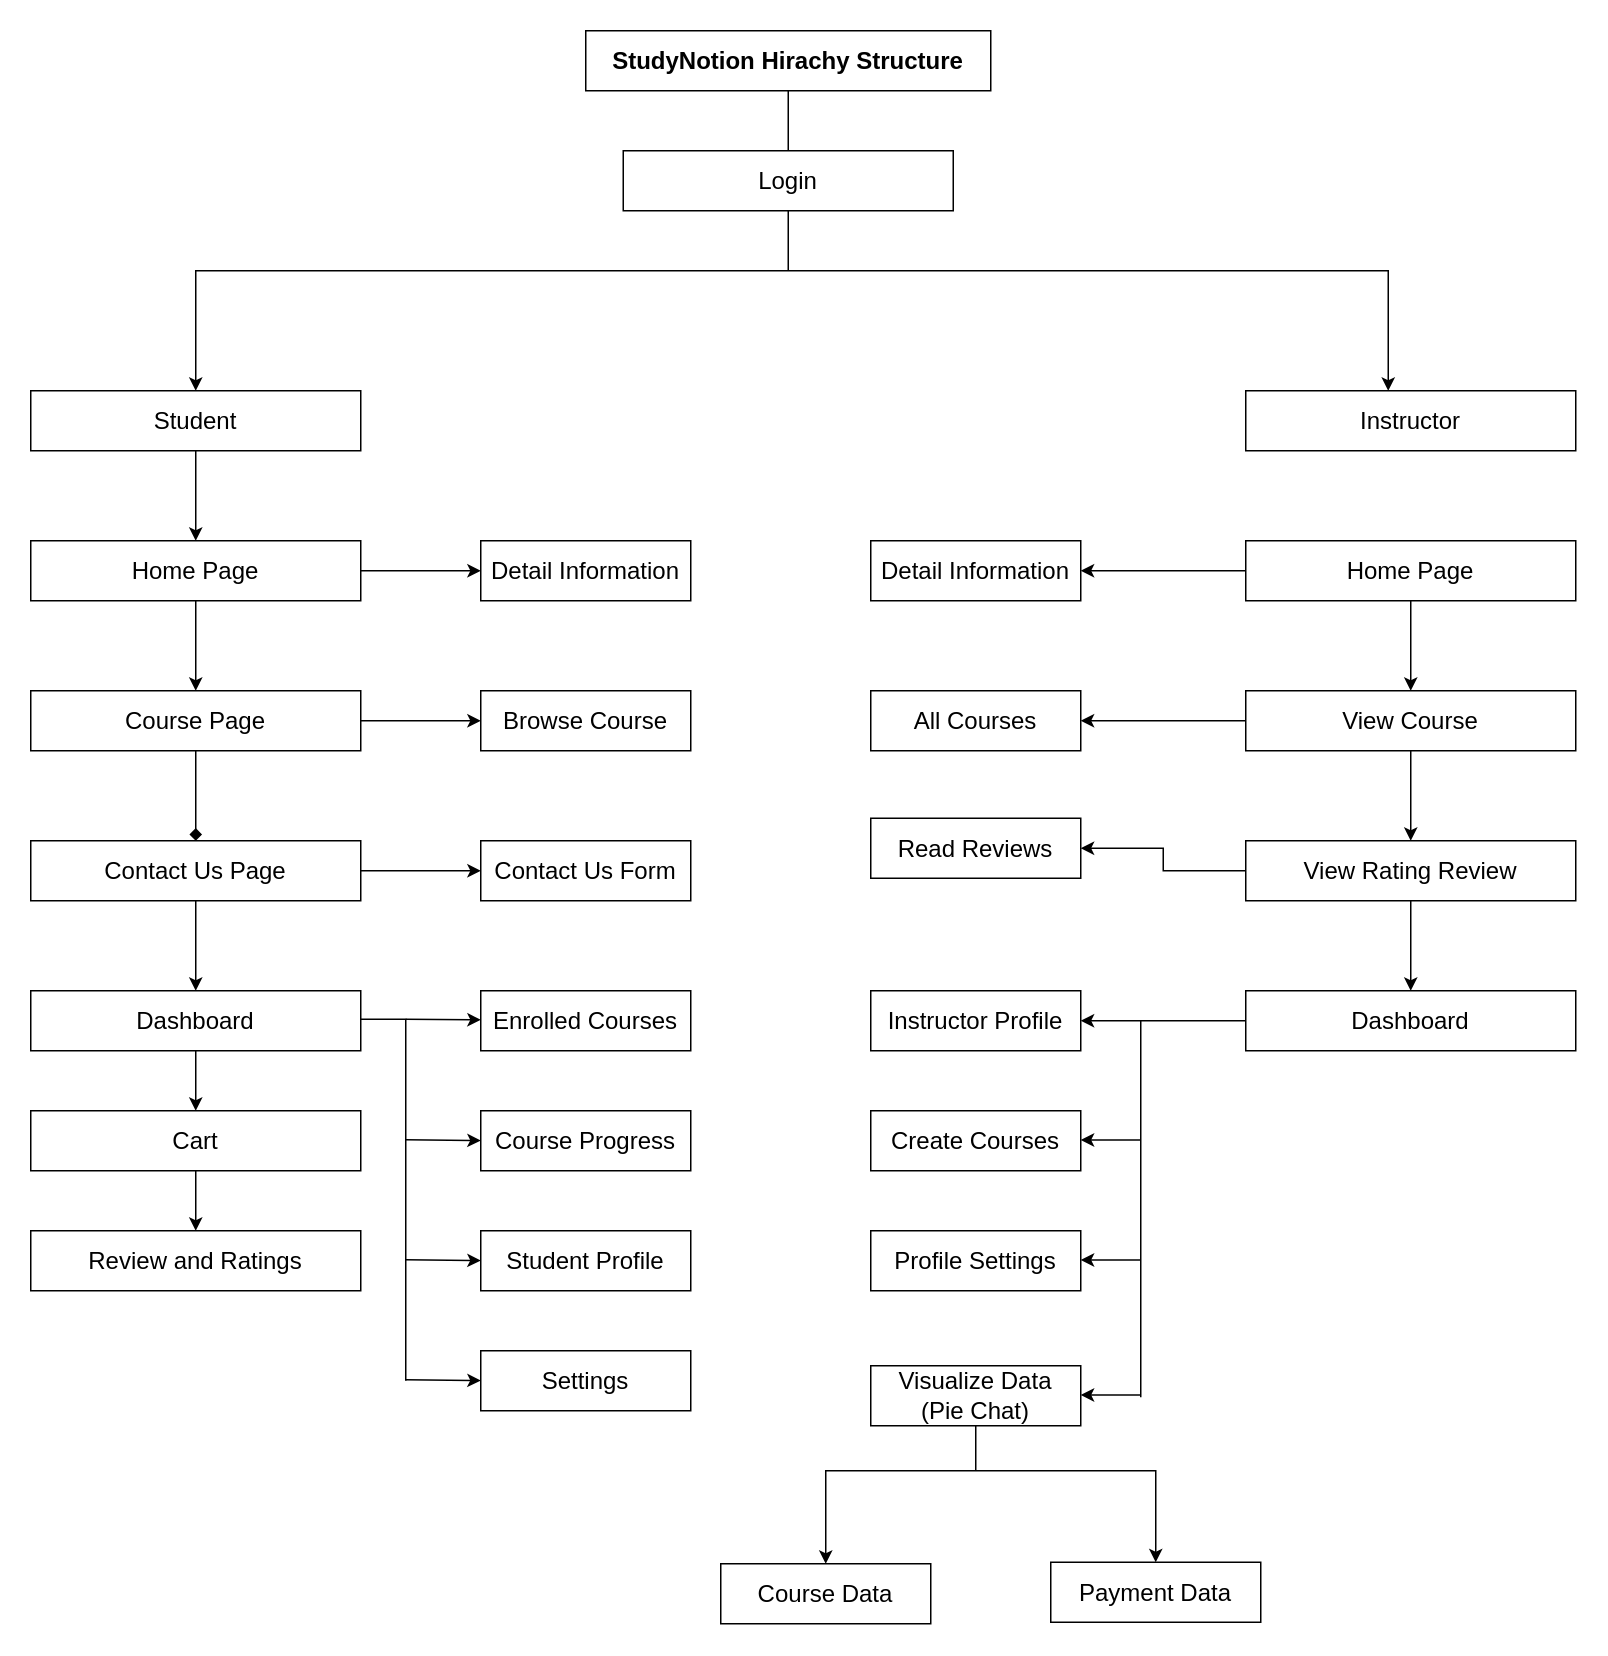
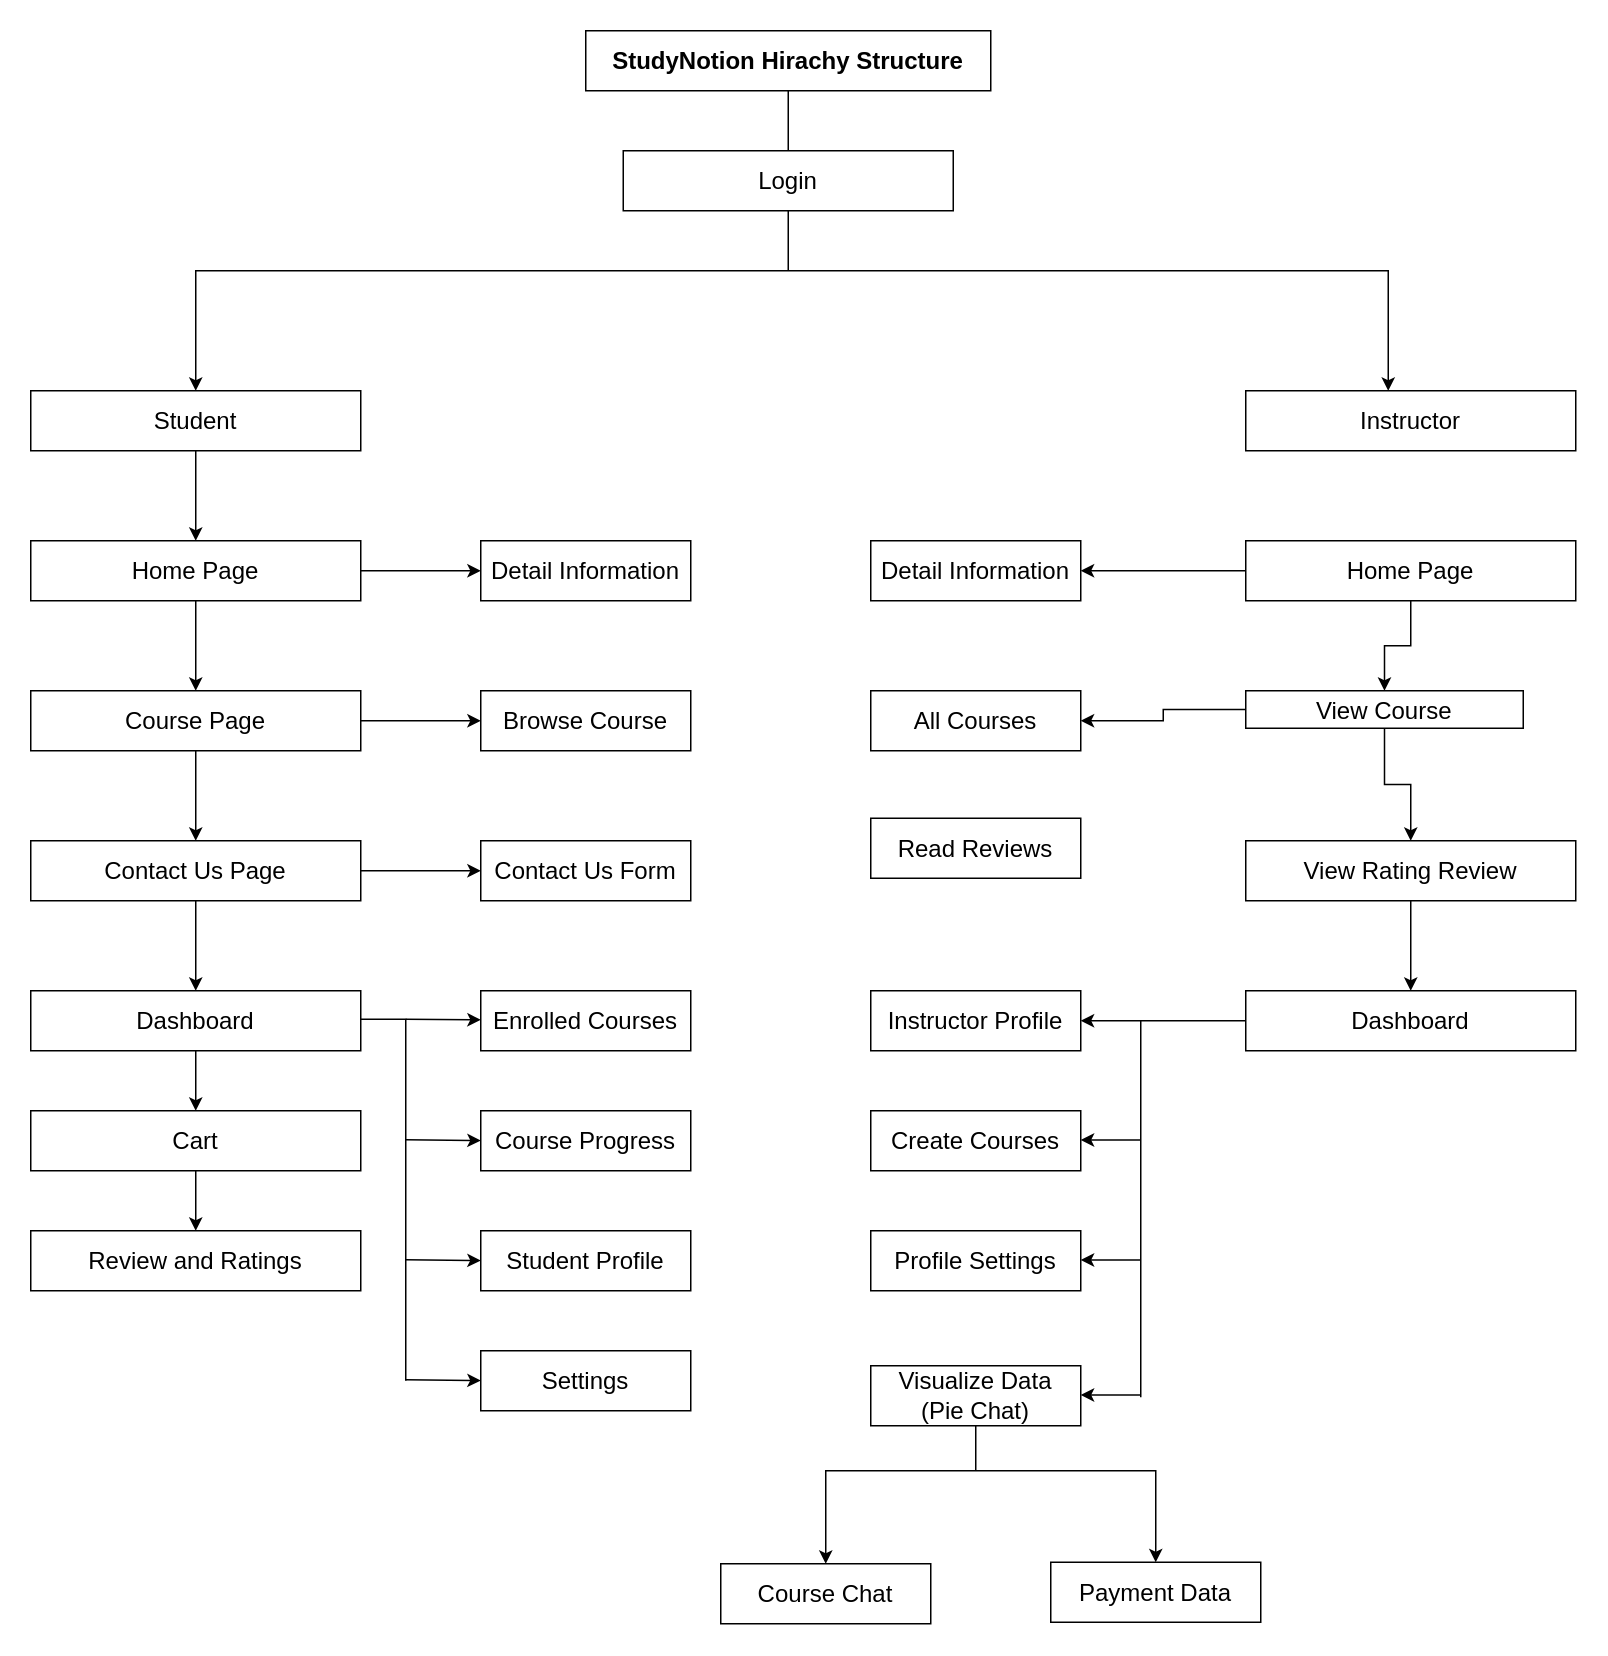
(1411, 721) -> (1385, 710)
(196, 828) -> (196, 829)
(1163, 865) -> none
(826, 1594) -> (826, 1594)
